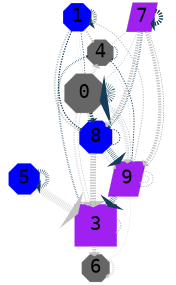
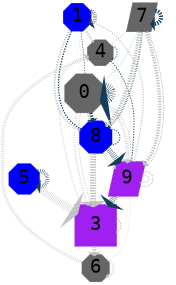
(142, 17) -> (142, 17)
(95, 70) -> (3, 157)
(61, 125) -> (61, 125)
